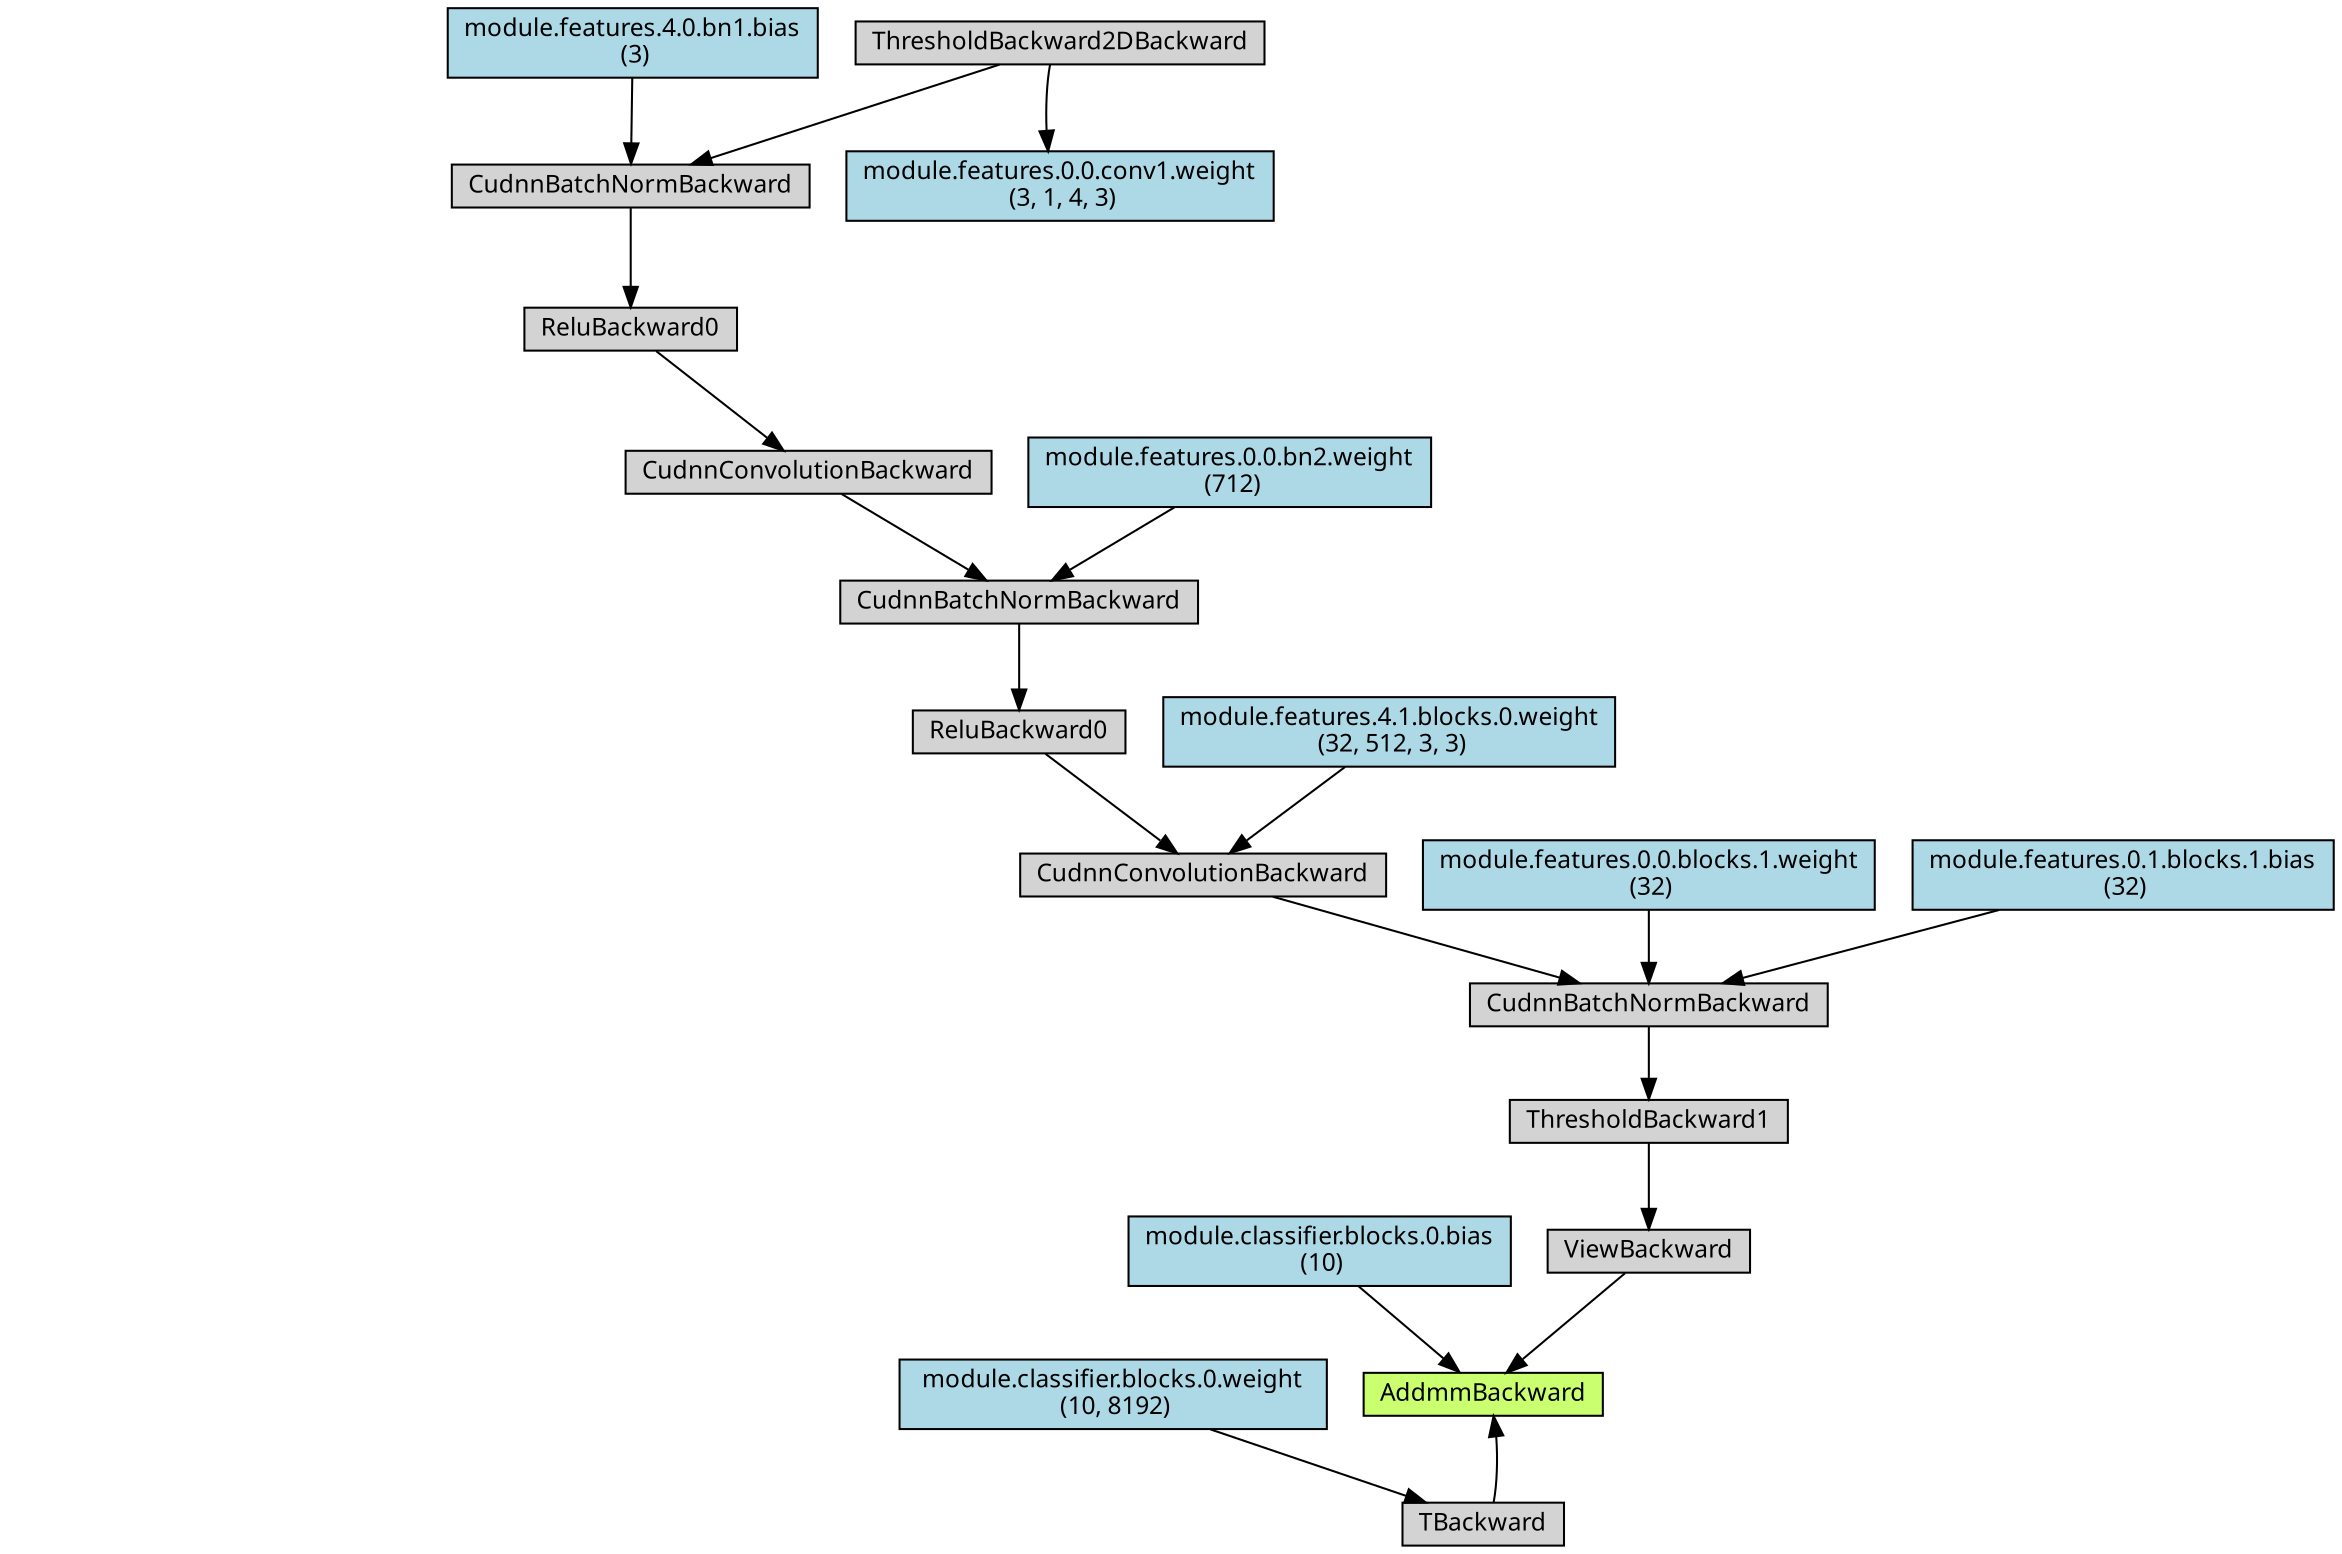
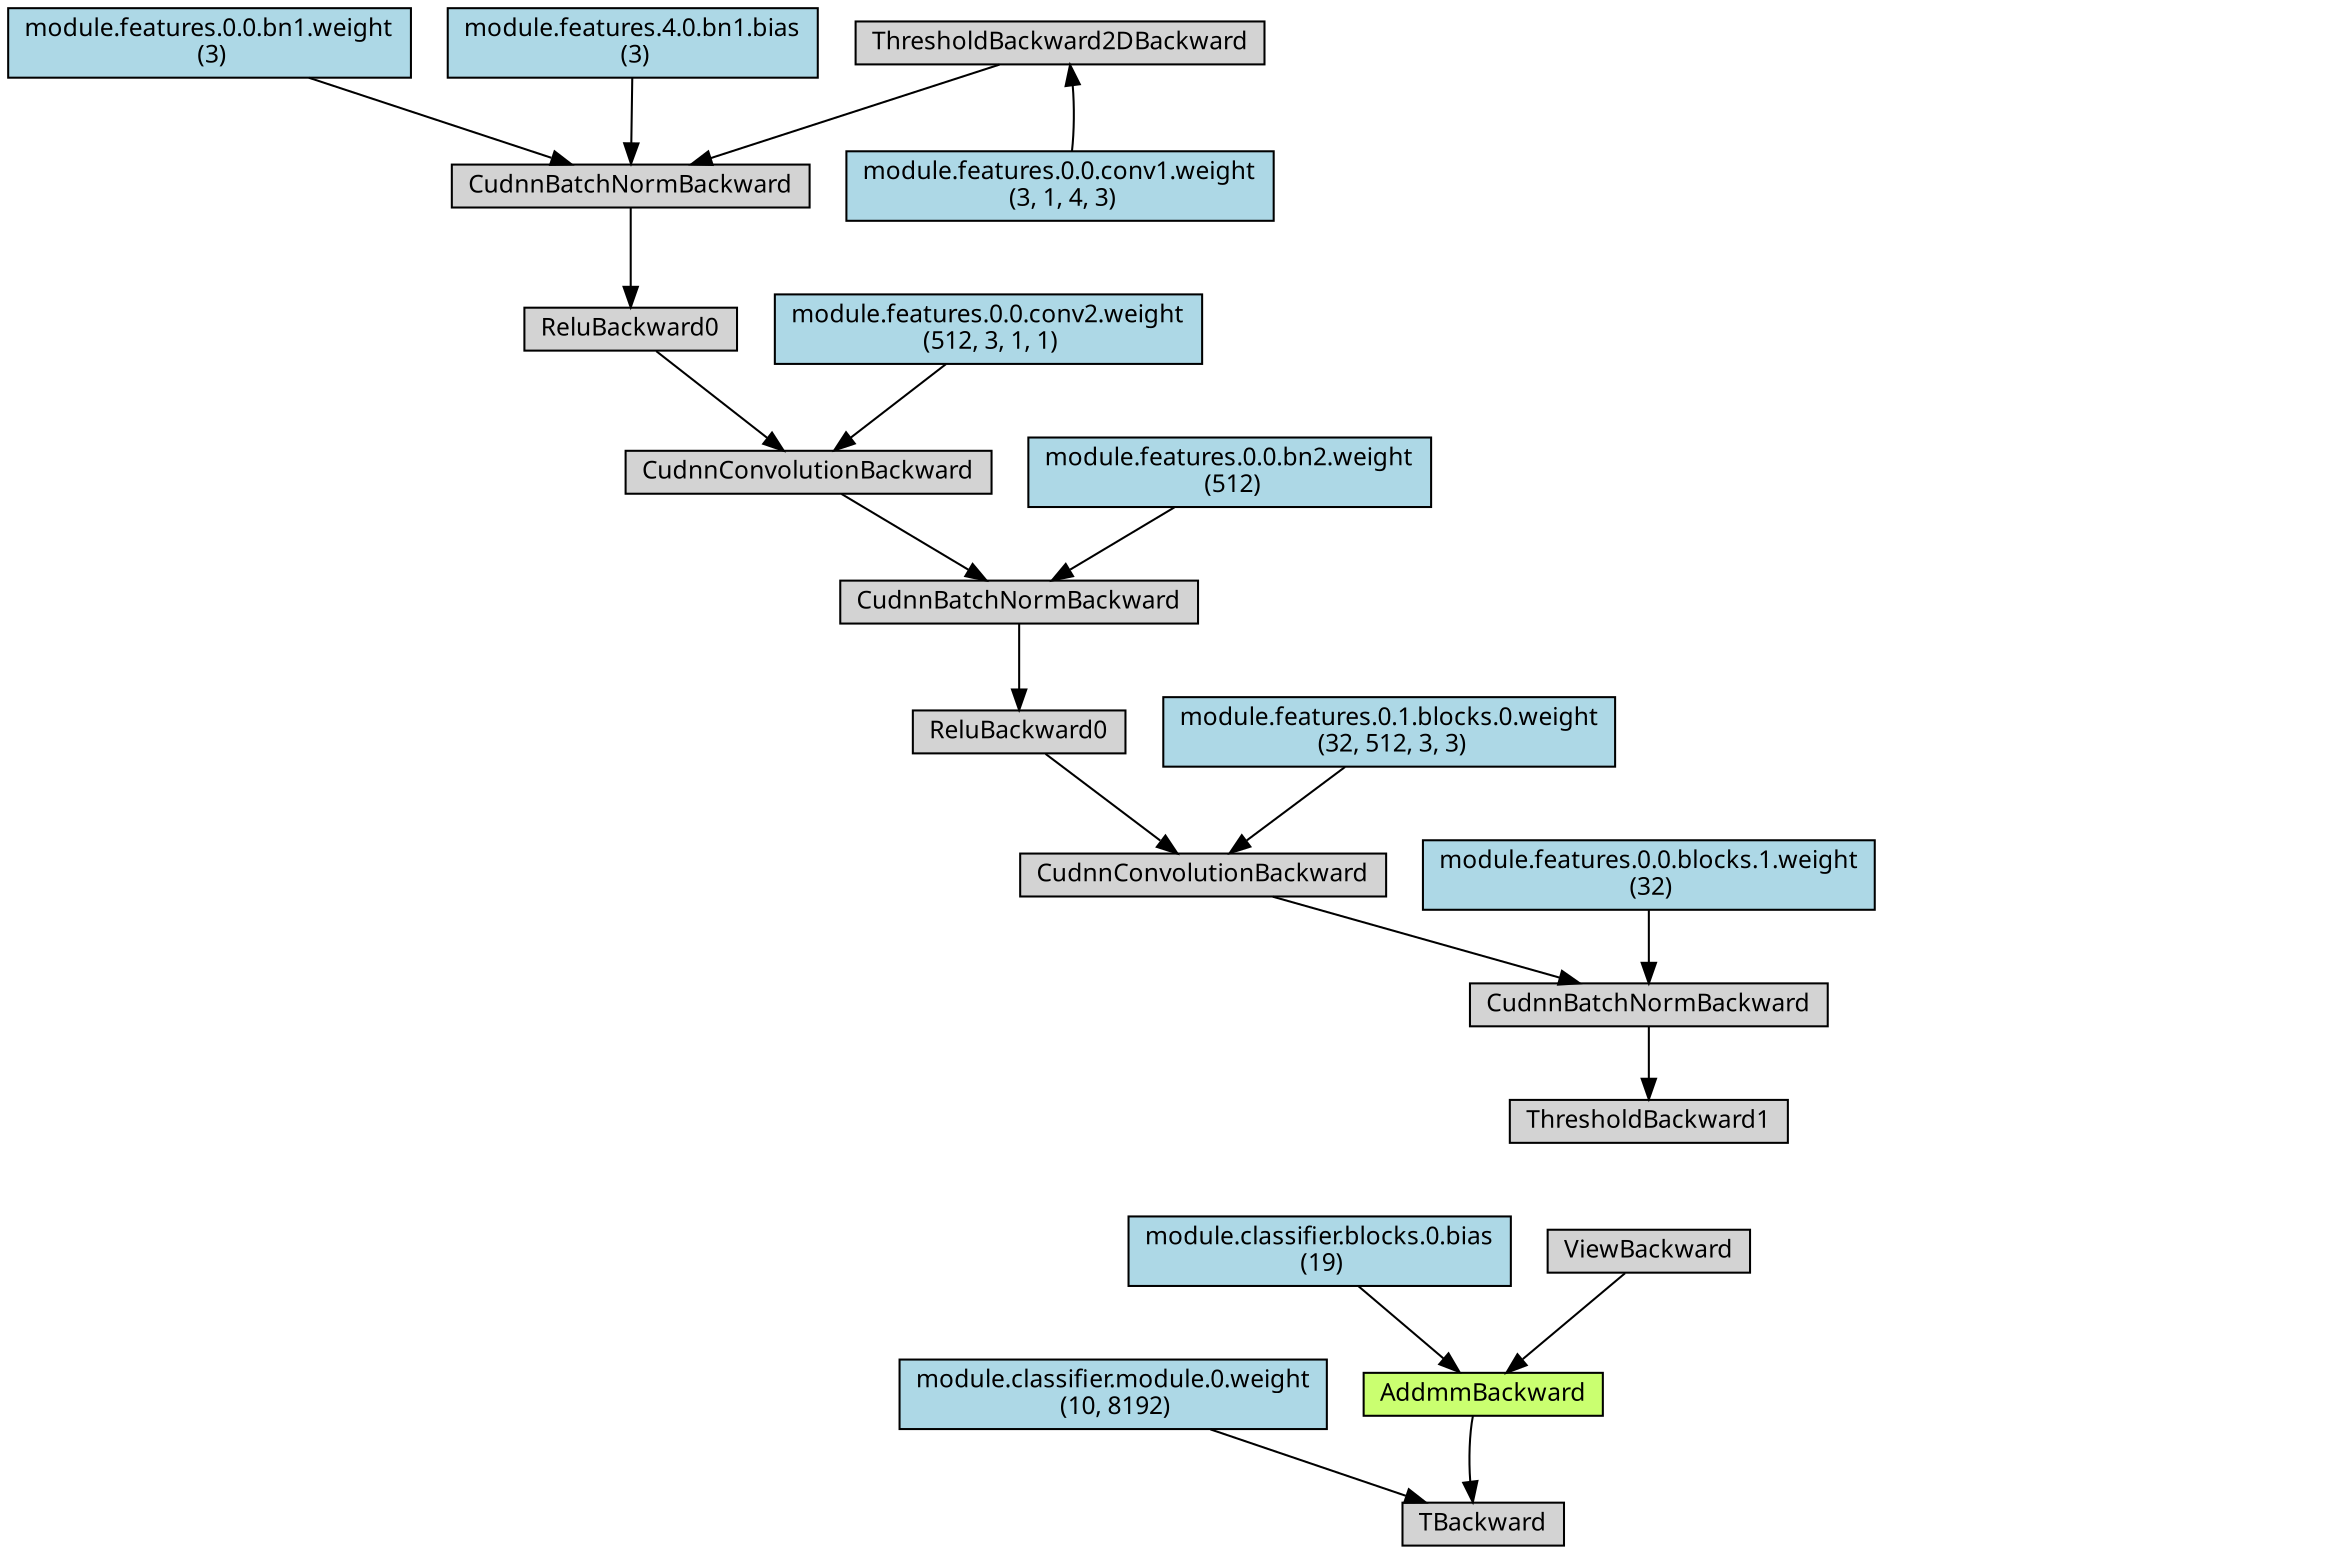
none -> (210, 43)
(1047, 98) -> (1074, 118)
none -> (988, 329)
(1230, 472) -> (1230, 472)
(1389, 732) -> (1389, 732)
(2123, 875) -> none
(1649, 1176) -> none
(1320, 1251) -> (1320, 1251)
(1113, 1394) -> (1113, 1394)
(1497, 1470) -> (1470, 1449)
